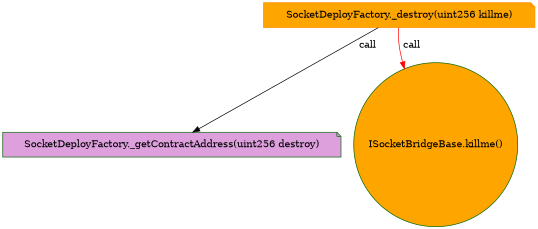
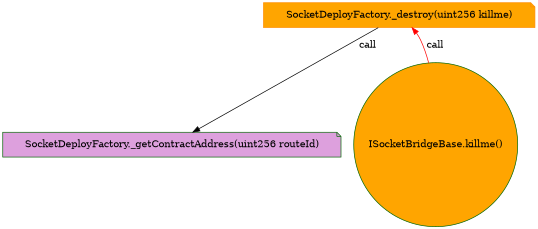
(399, 45) -> (424, 47)
(172, 145) -> (172, 145)
